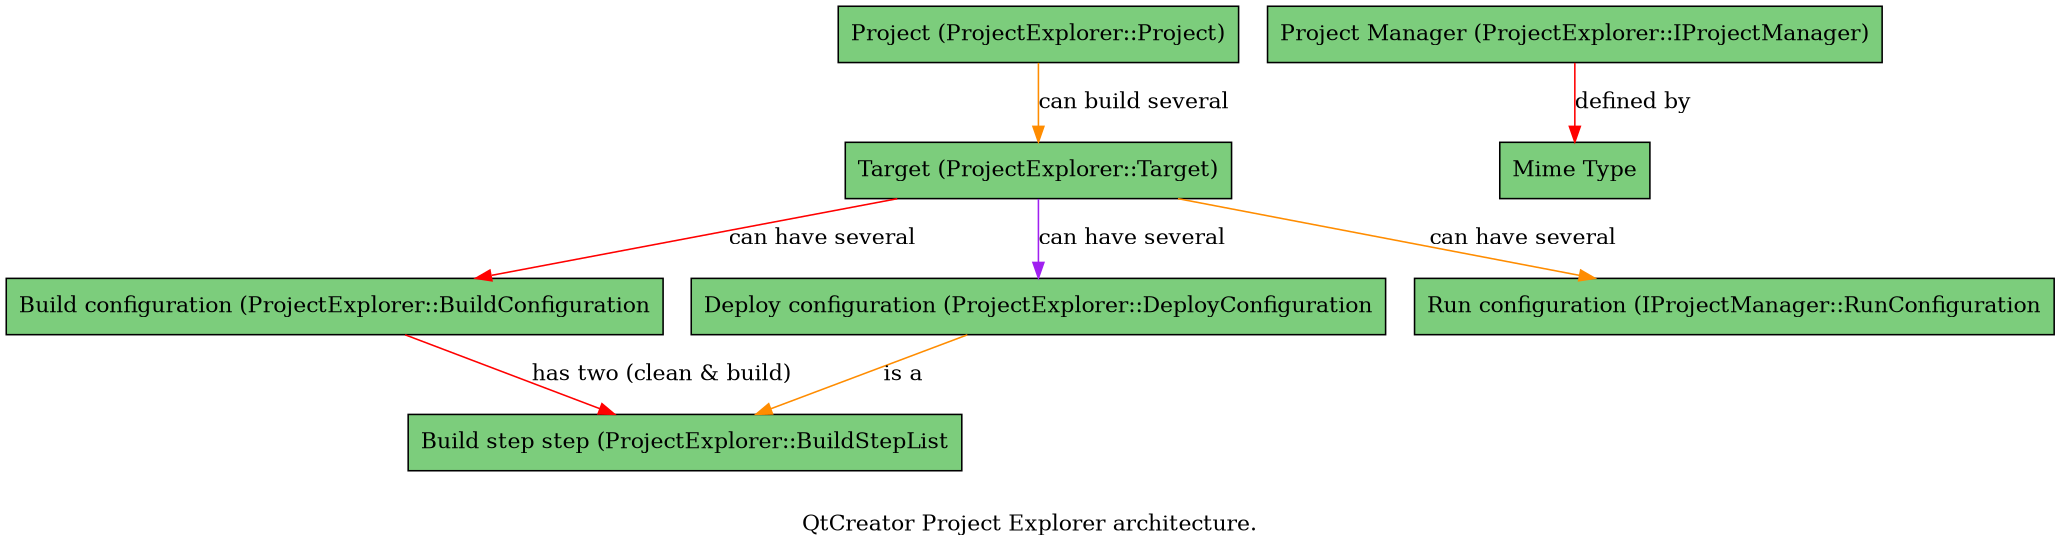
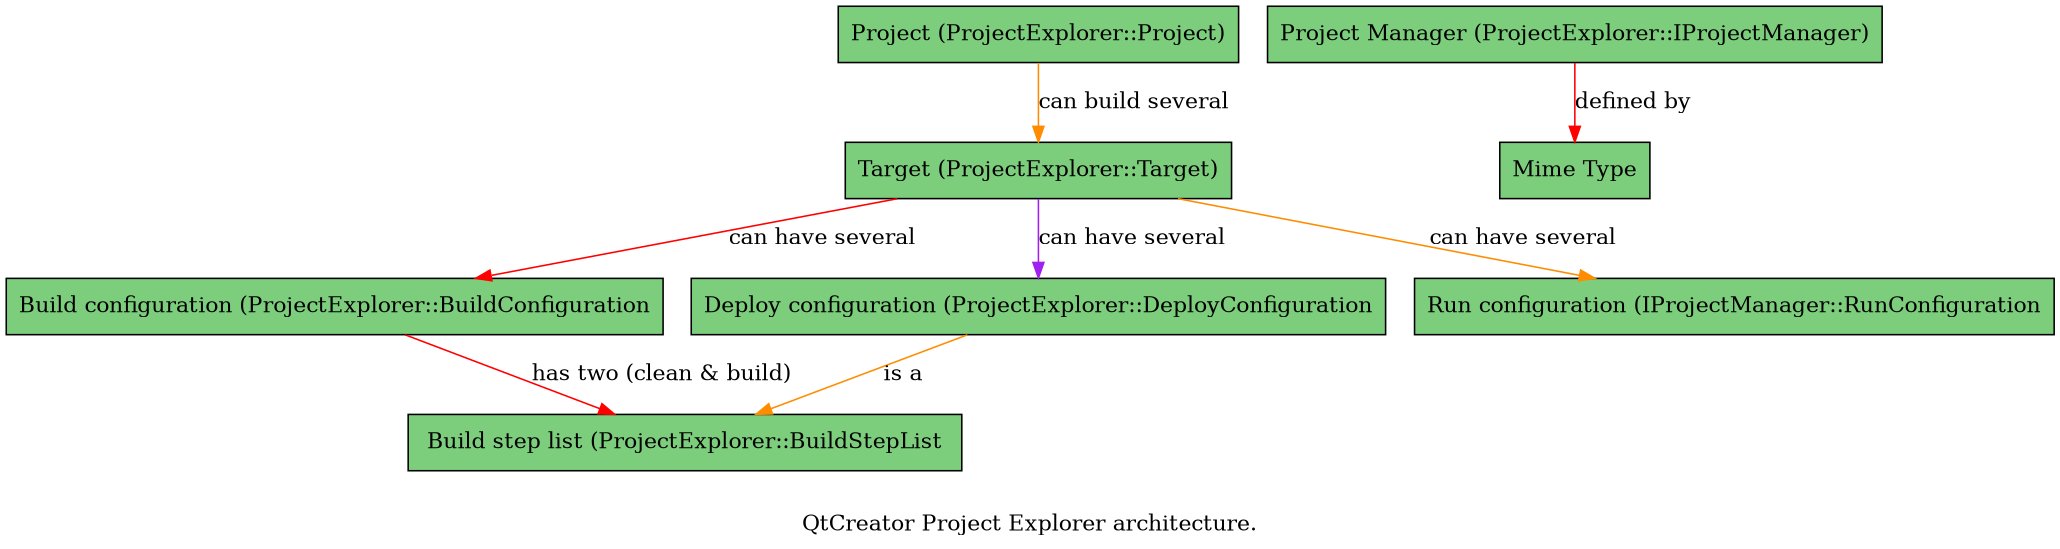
(685, 443) -> (685, 443)
